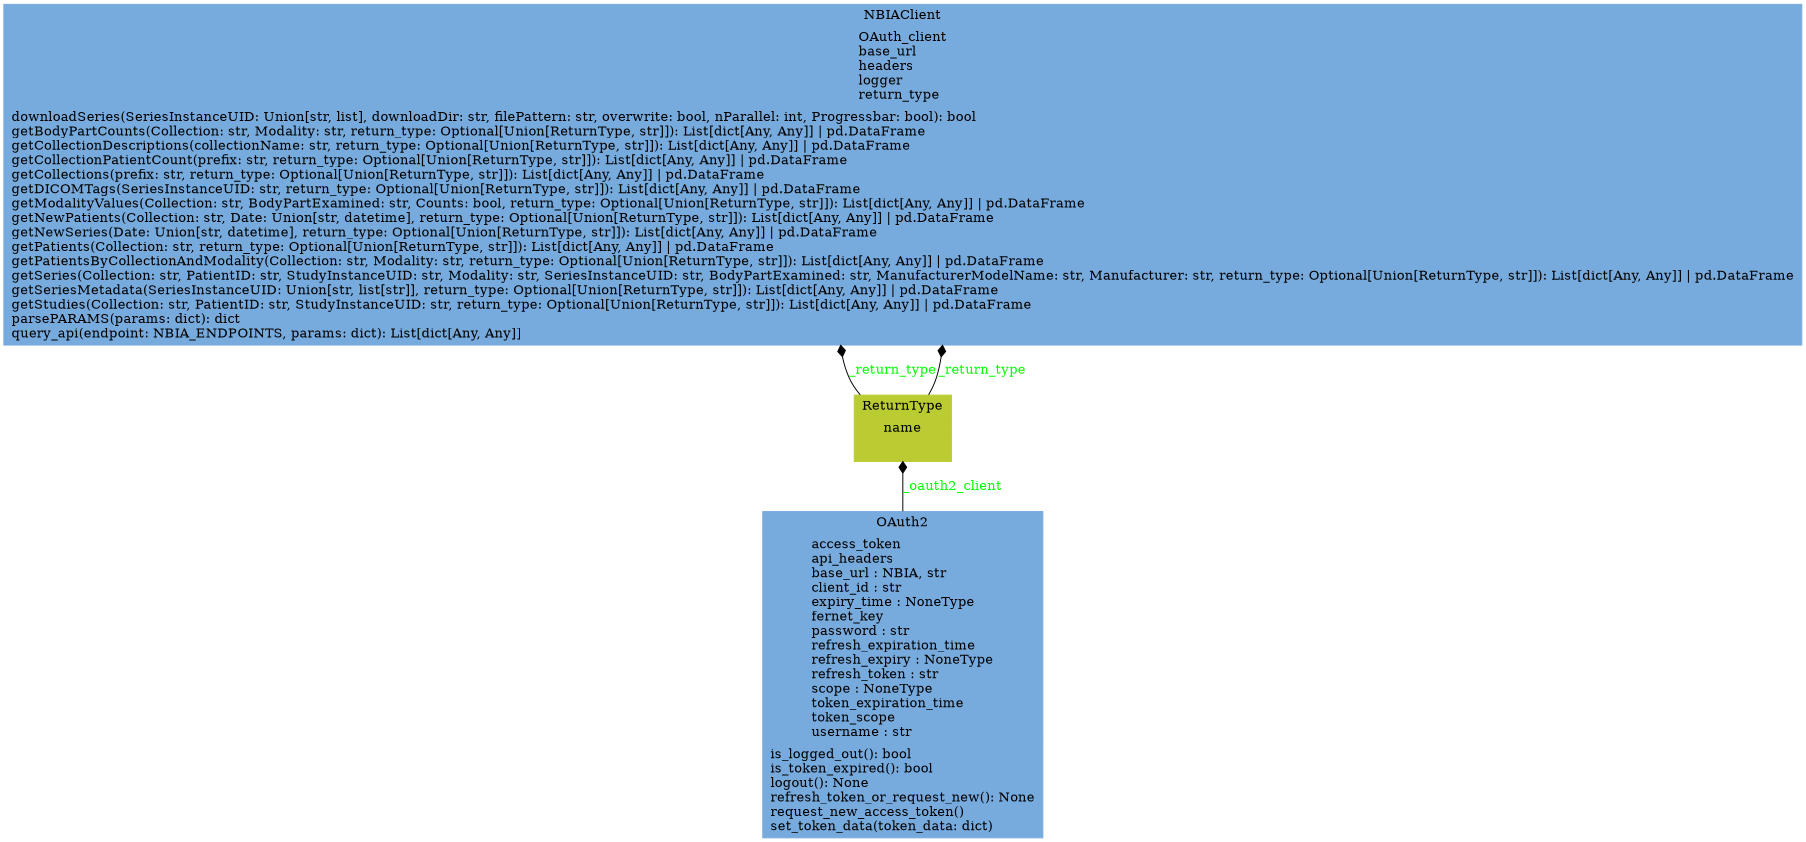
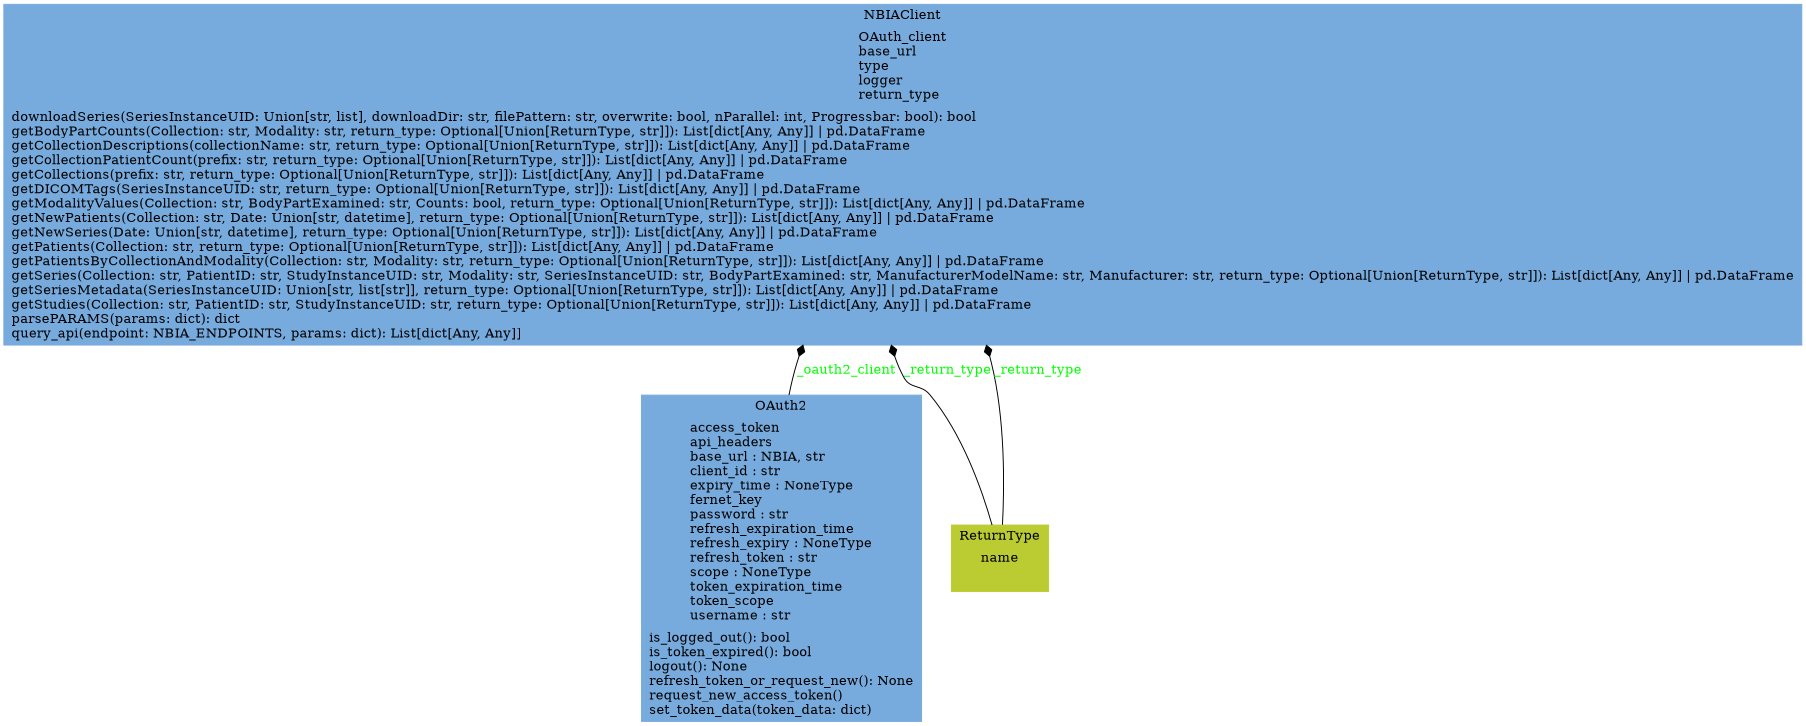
(886, 66) -> (874, 66)
(903, 492) -> (793, 375)
